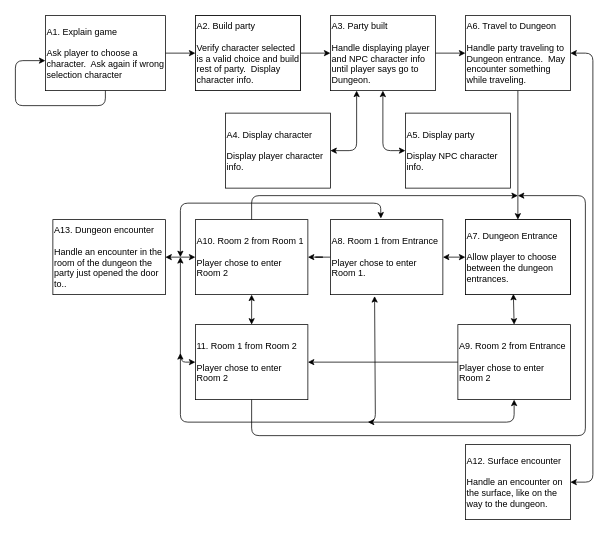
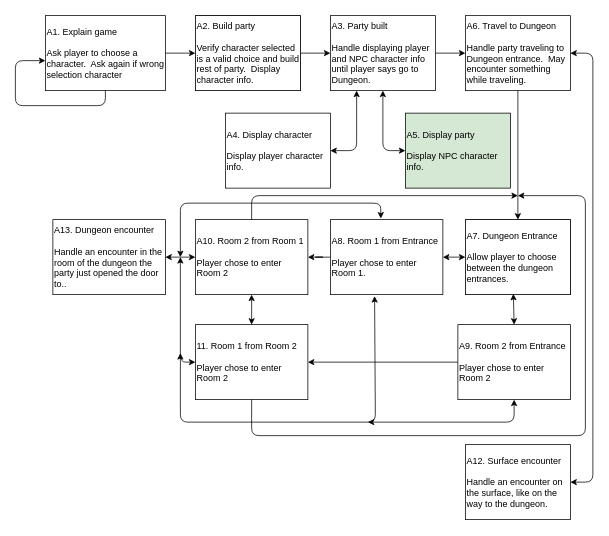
(458, 150) -> (458, 150)
